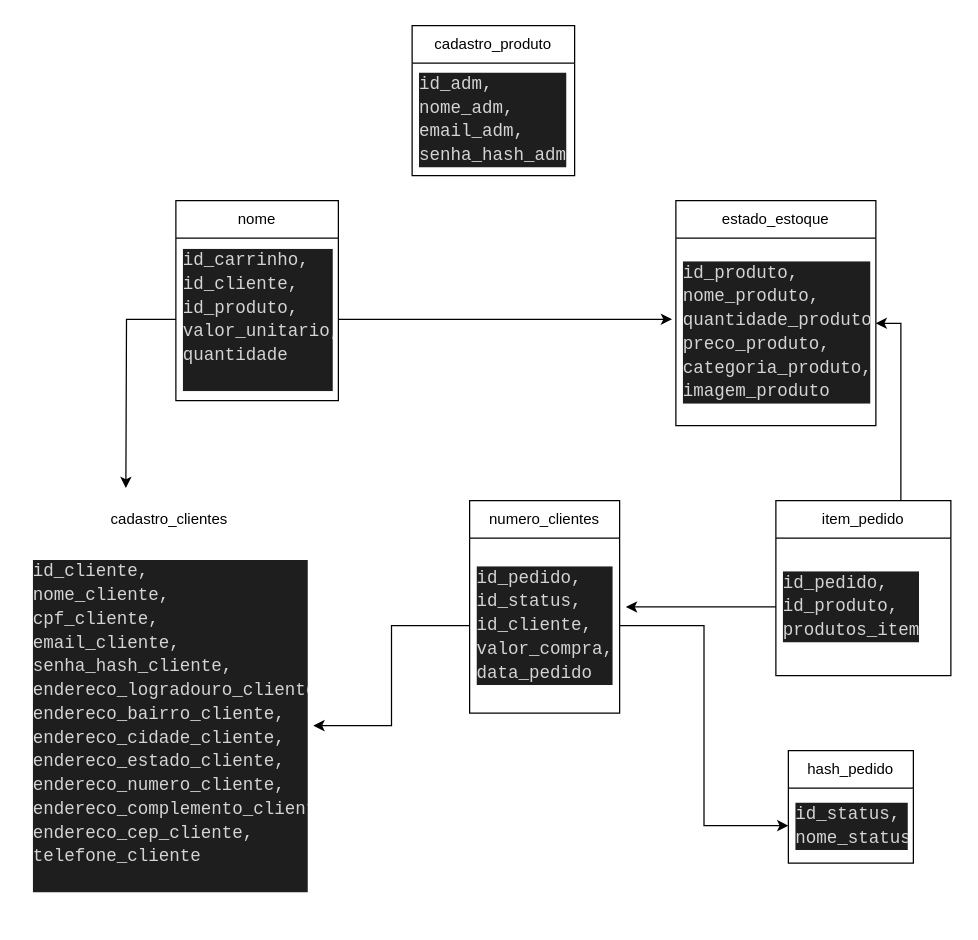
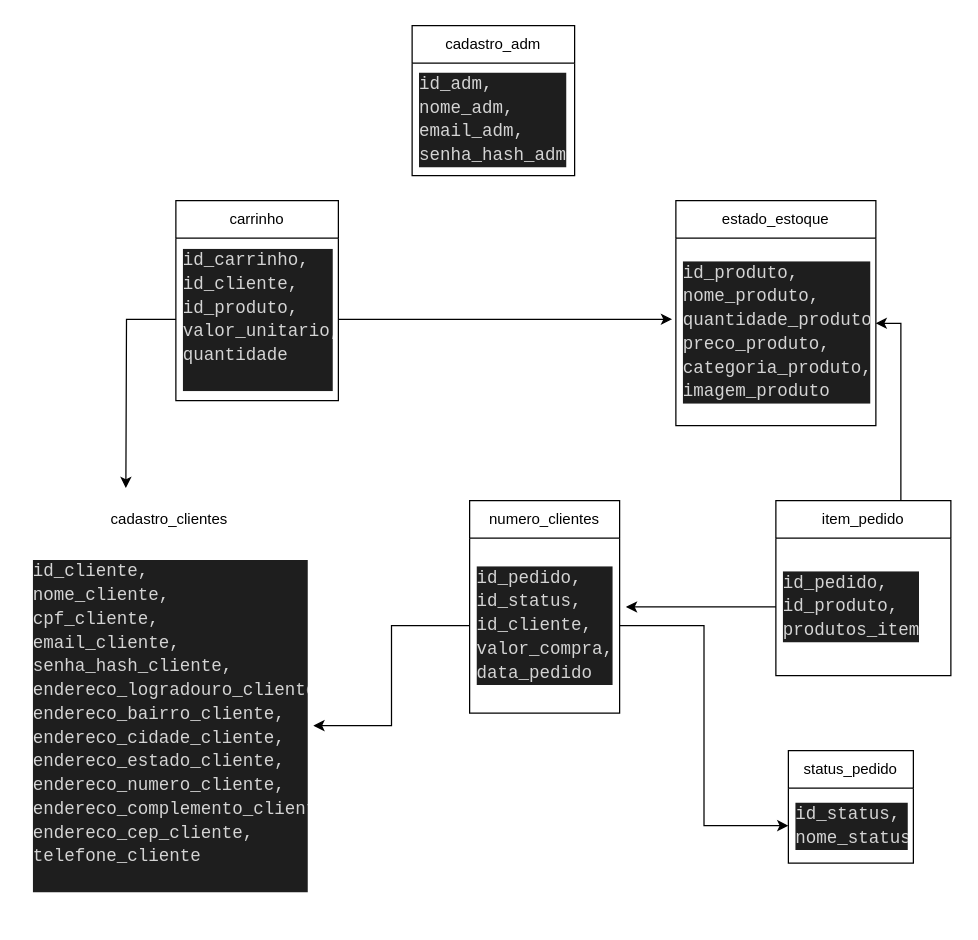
(493, 44) -> (493, 44)
(257, 219) -> (257, 219)
(851, 769) -> (851, 769)
